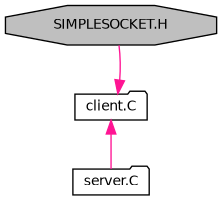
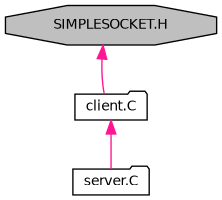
(120, 63) -> (102, 76)
